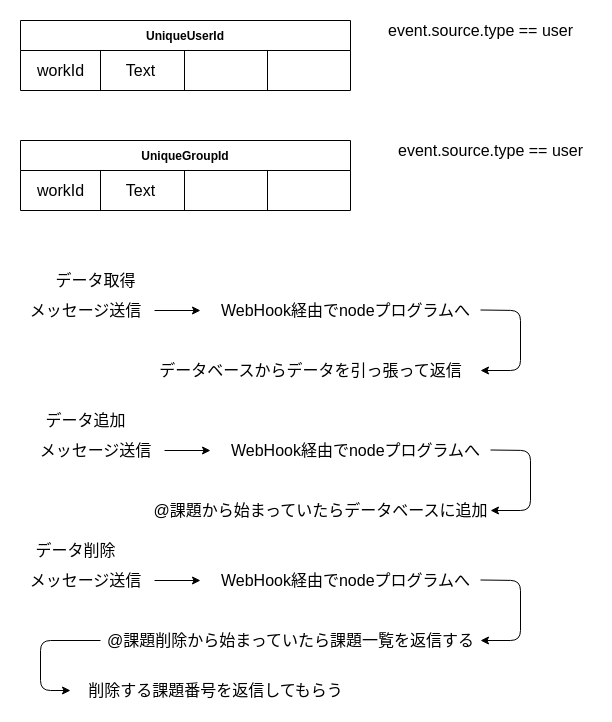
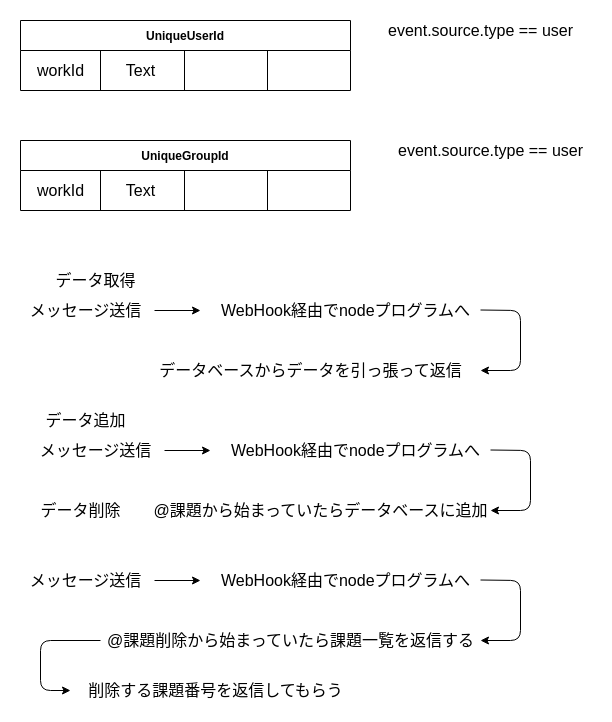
(76, 551) -> (81, 511)
